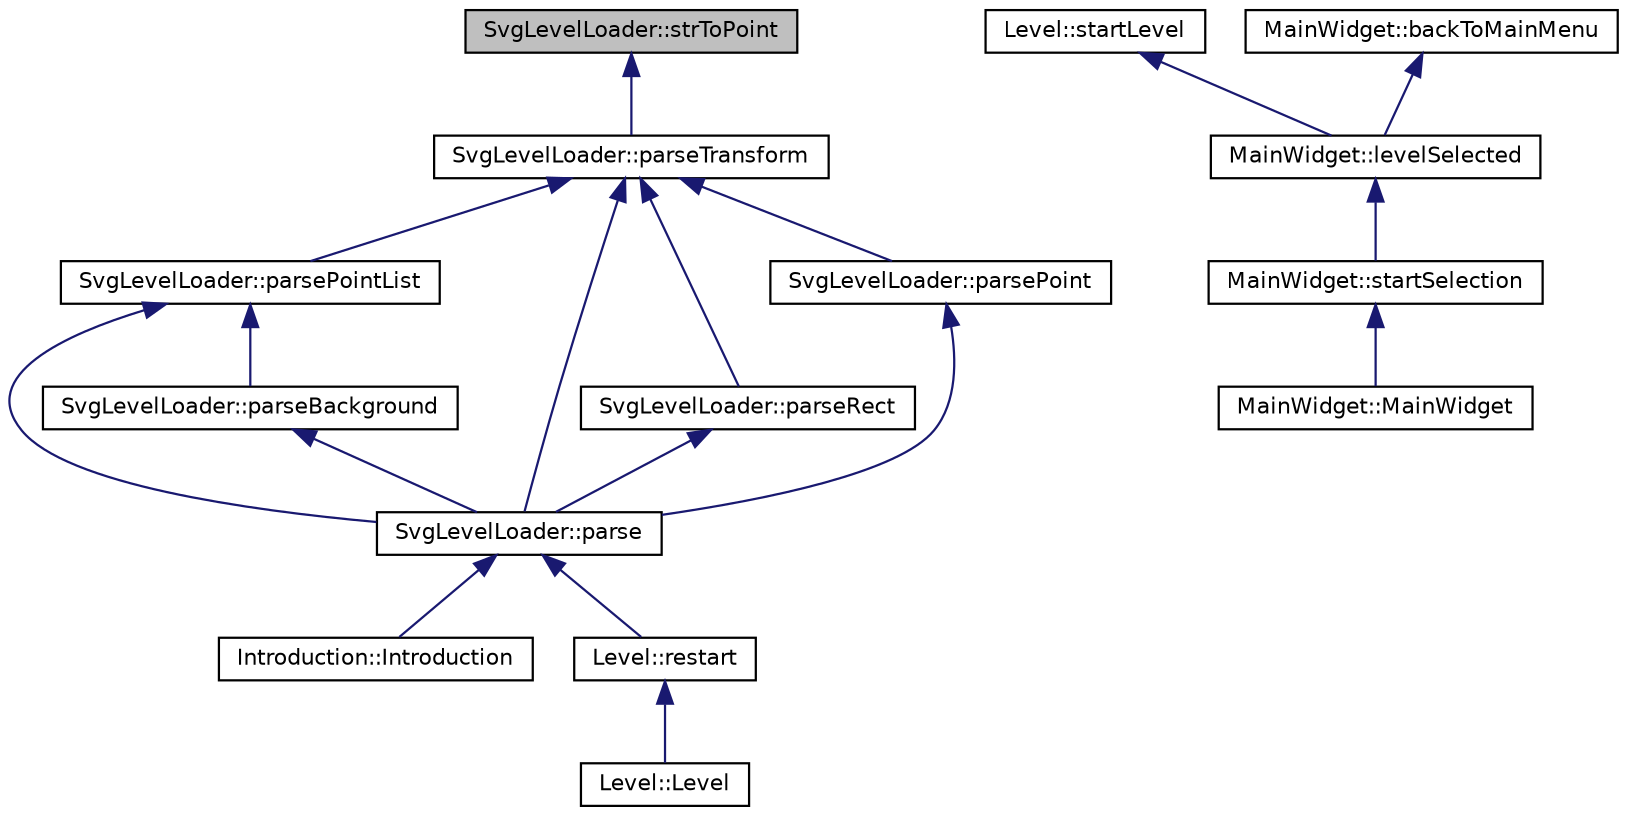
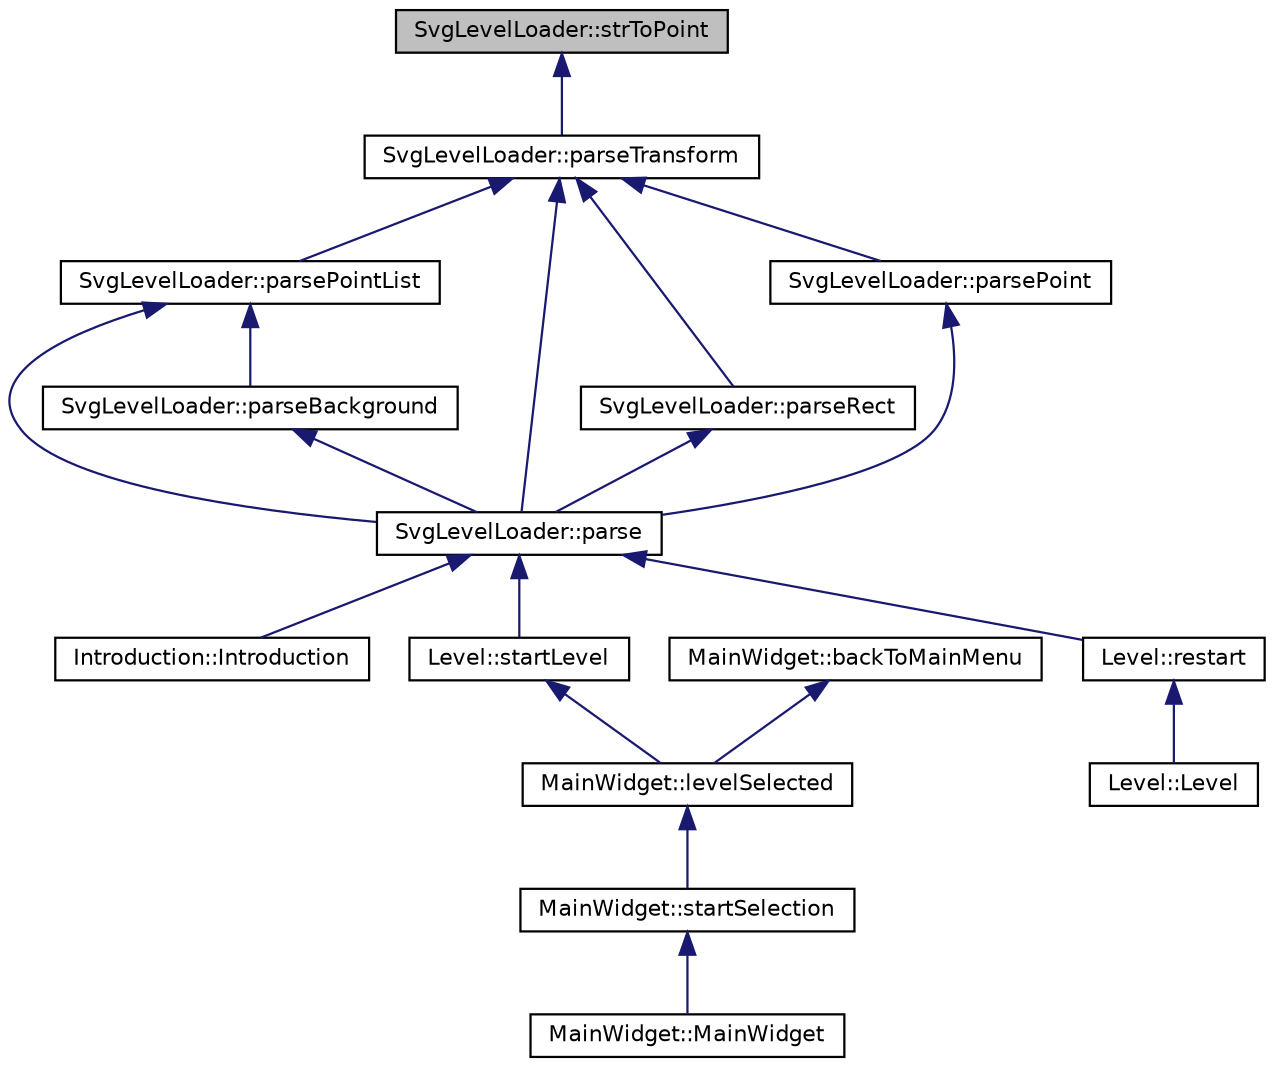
none -> (519, 608)
